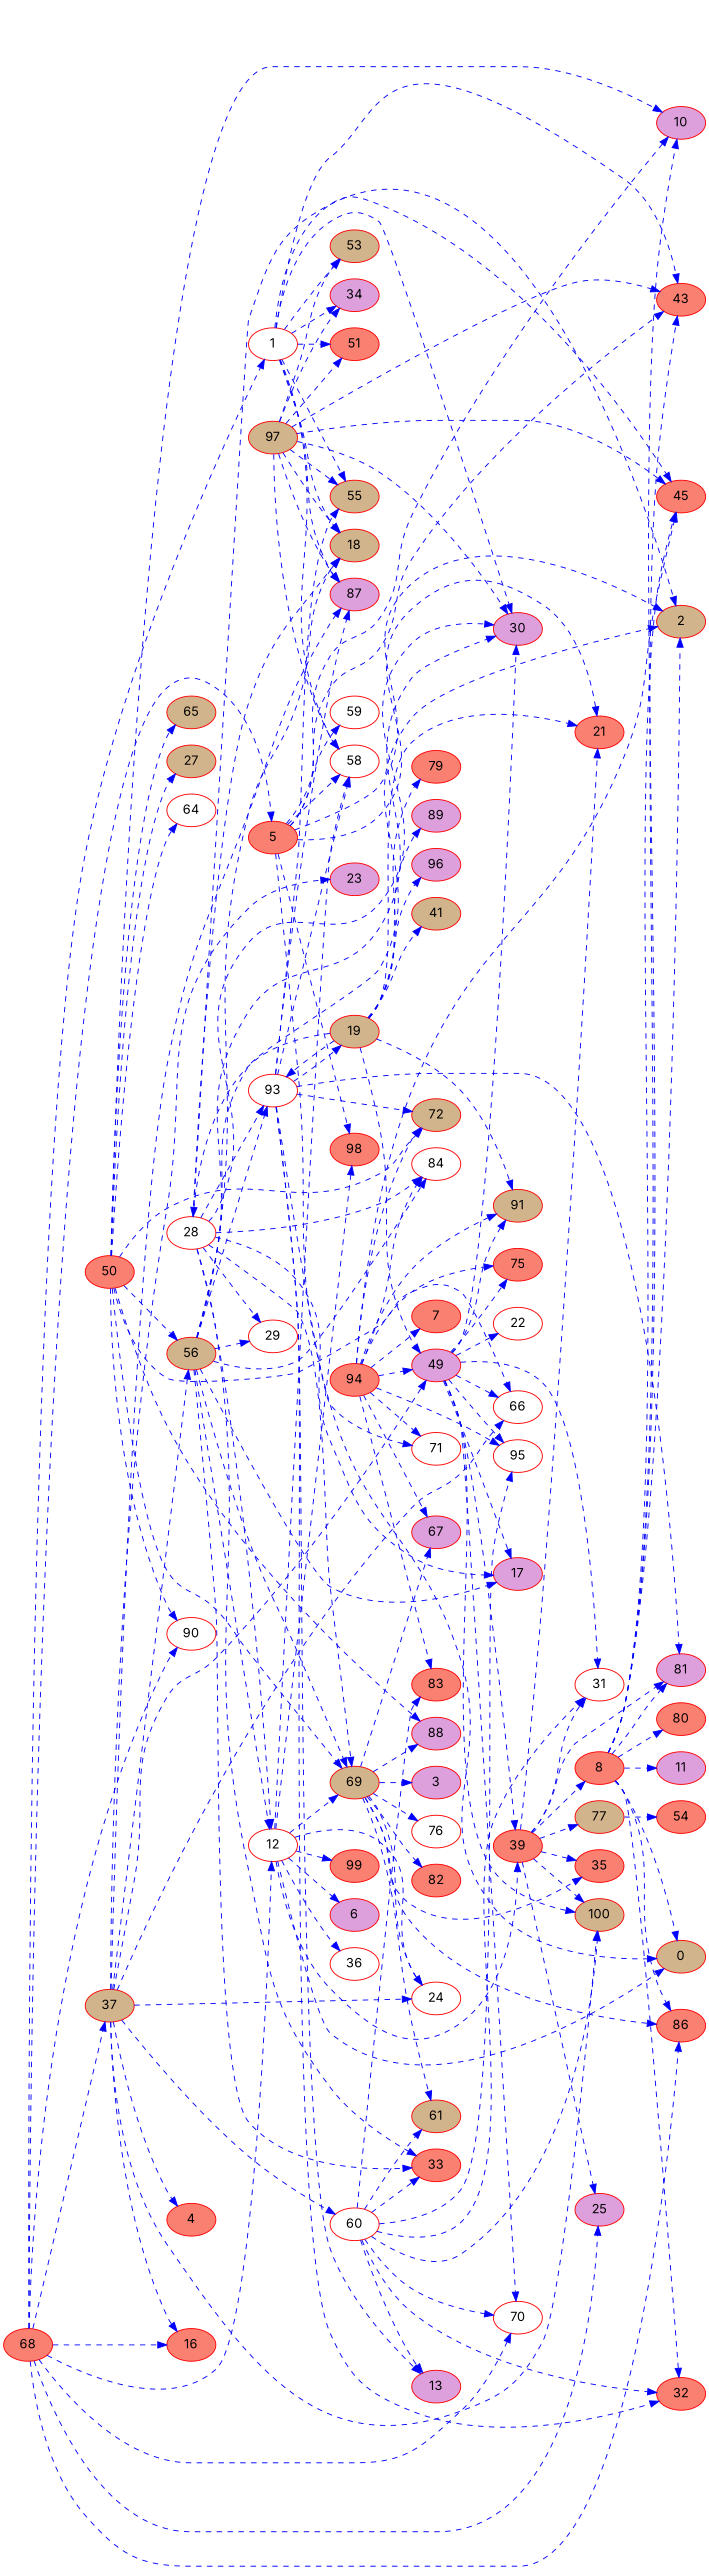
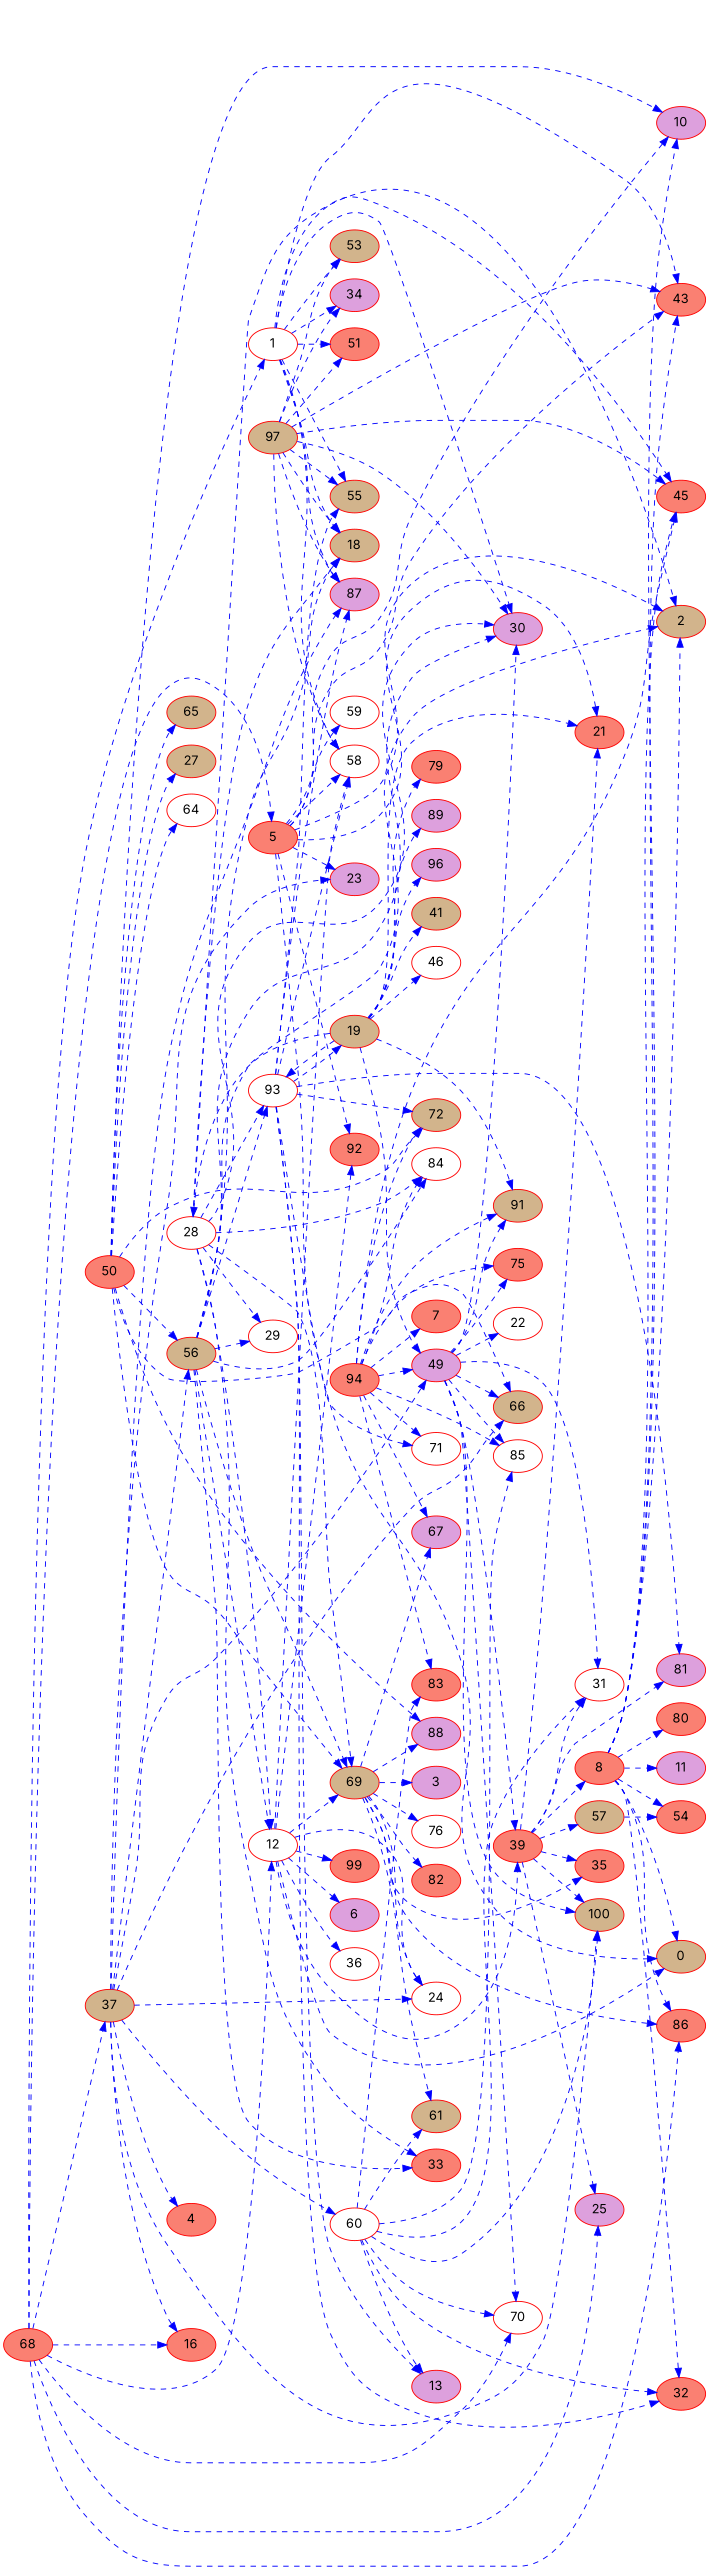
none -> (310, 856)
none -> (436, 963)
(355, 1150) -> (355, 1150)
(518, 1407) -> (518, 1407)
(518, 1456) -> (518, 1456)
(518, 1574) -> none
(191, 1634) -> none
(636, 1722) -> (636, 1790)
(599, 1817) -> (599, 1817)
(392, 2198) -> none
